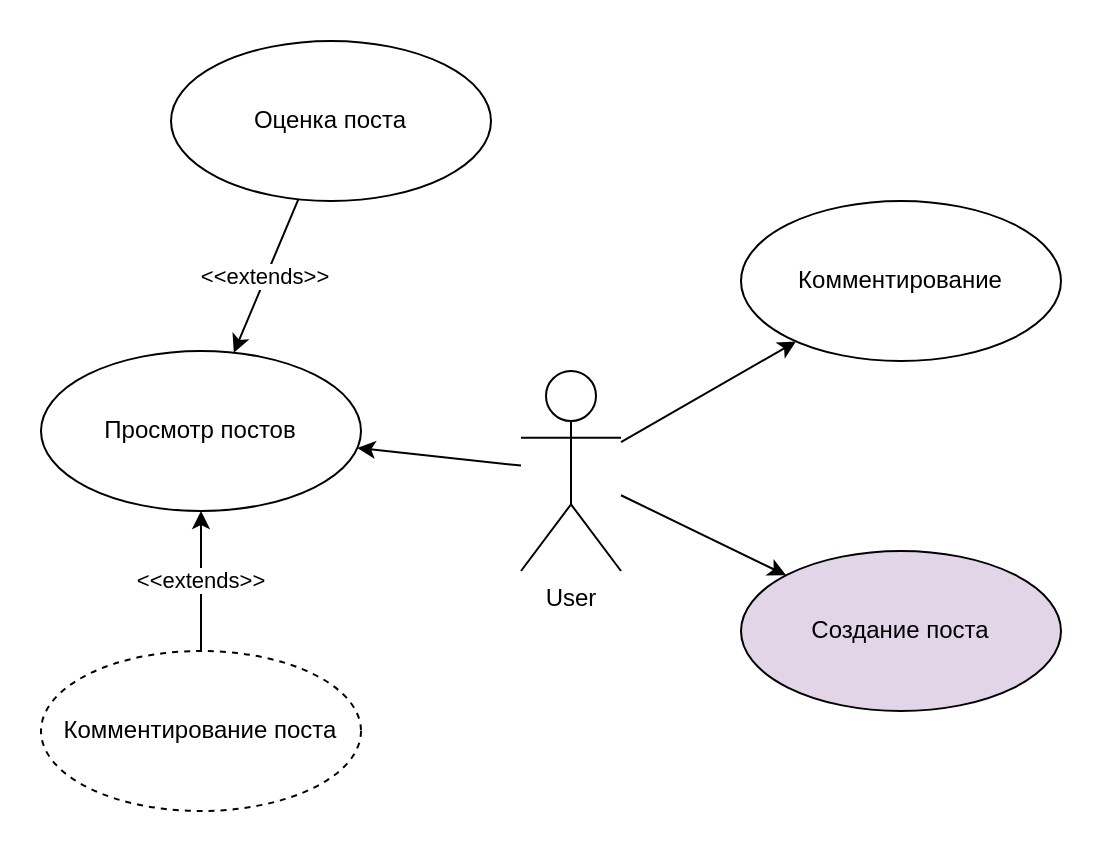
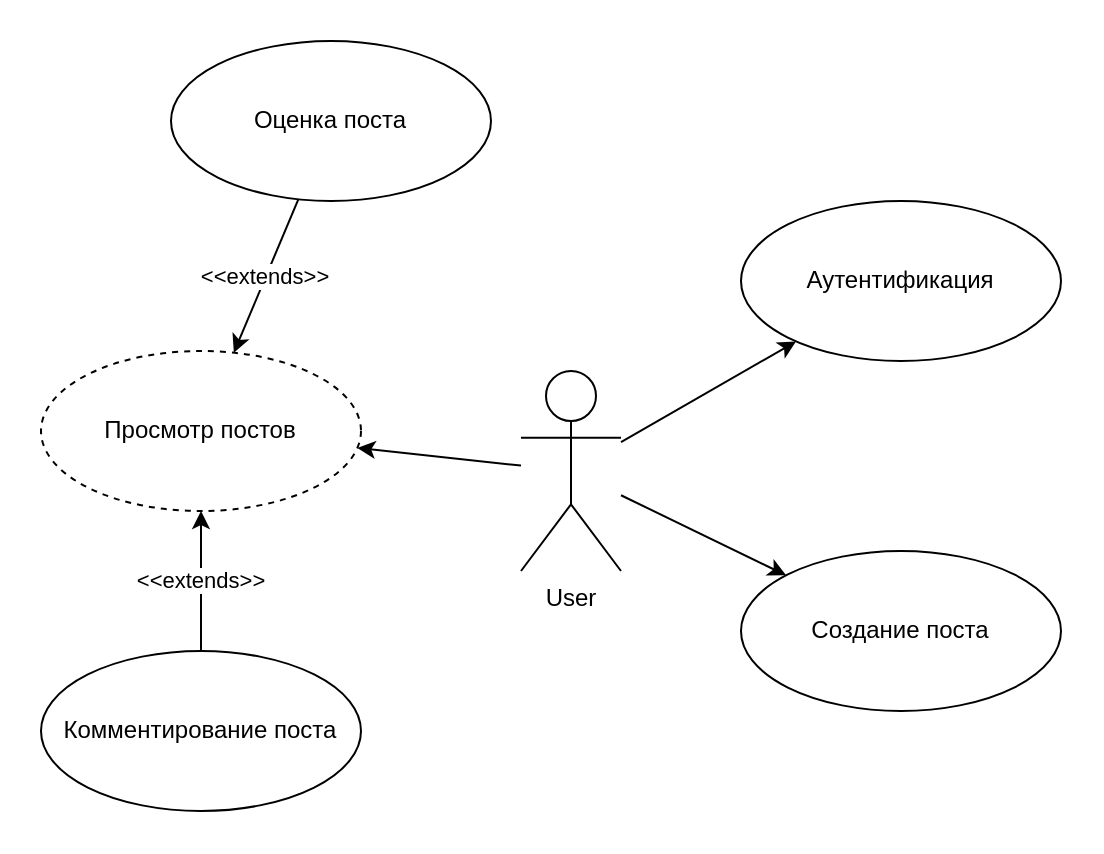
(901, 281) -> (901, 281)
(201, 431) -> (201, 431)
(901, 631) -> (901, 631)
(201, 731) -> (201, 731)
